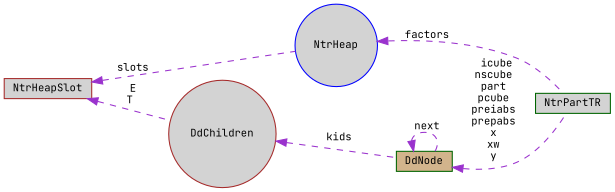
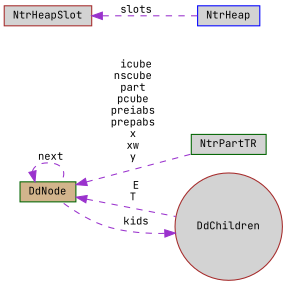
(336, 45) -> (229, 16)
(482, 48) -> none
(134, 111) -> (131, 208)
